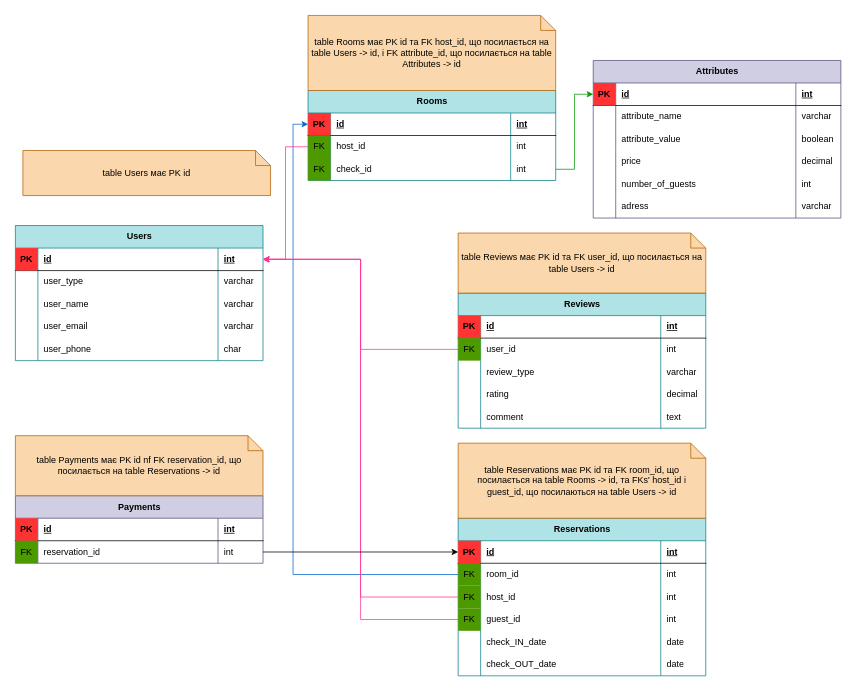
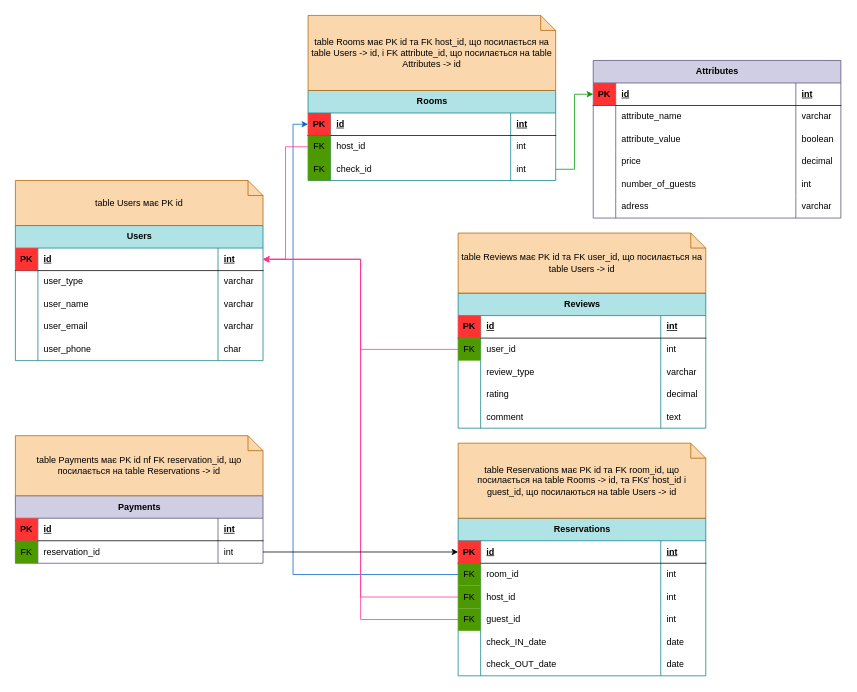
(147, 173) -> (139, 203)
